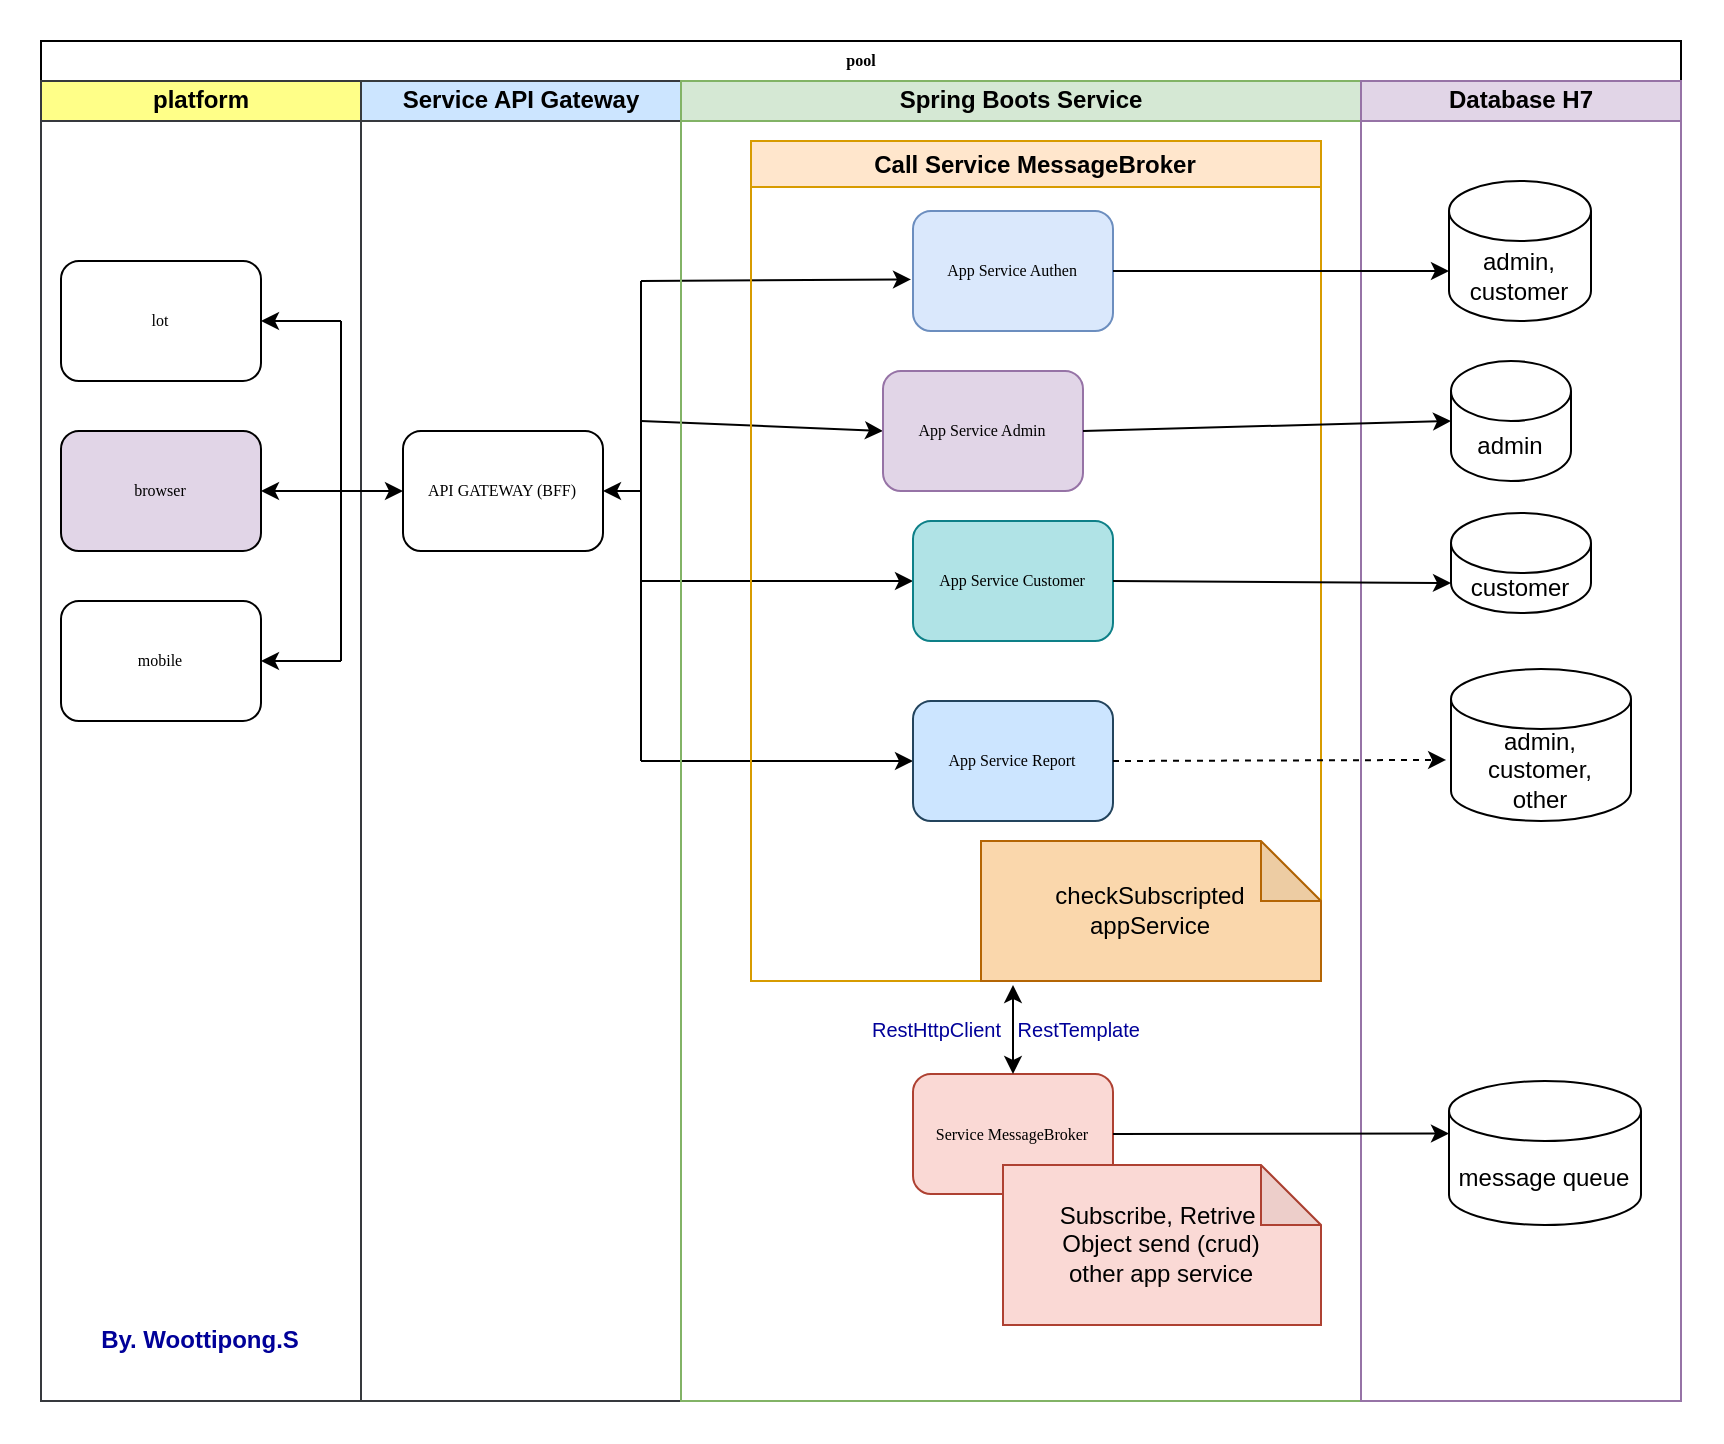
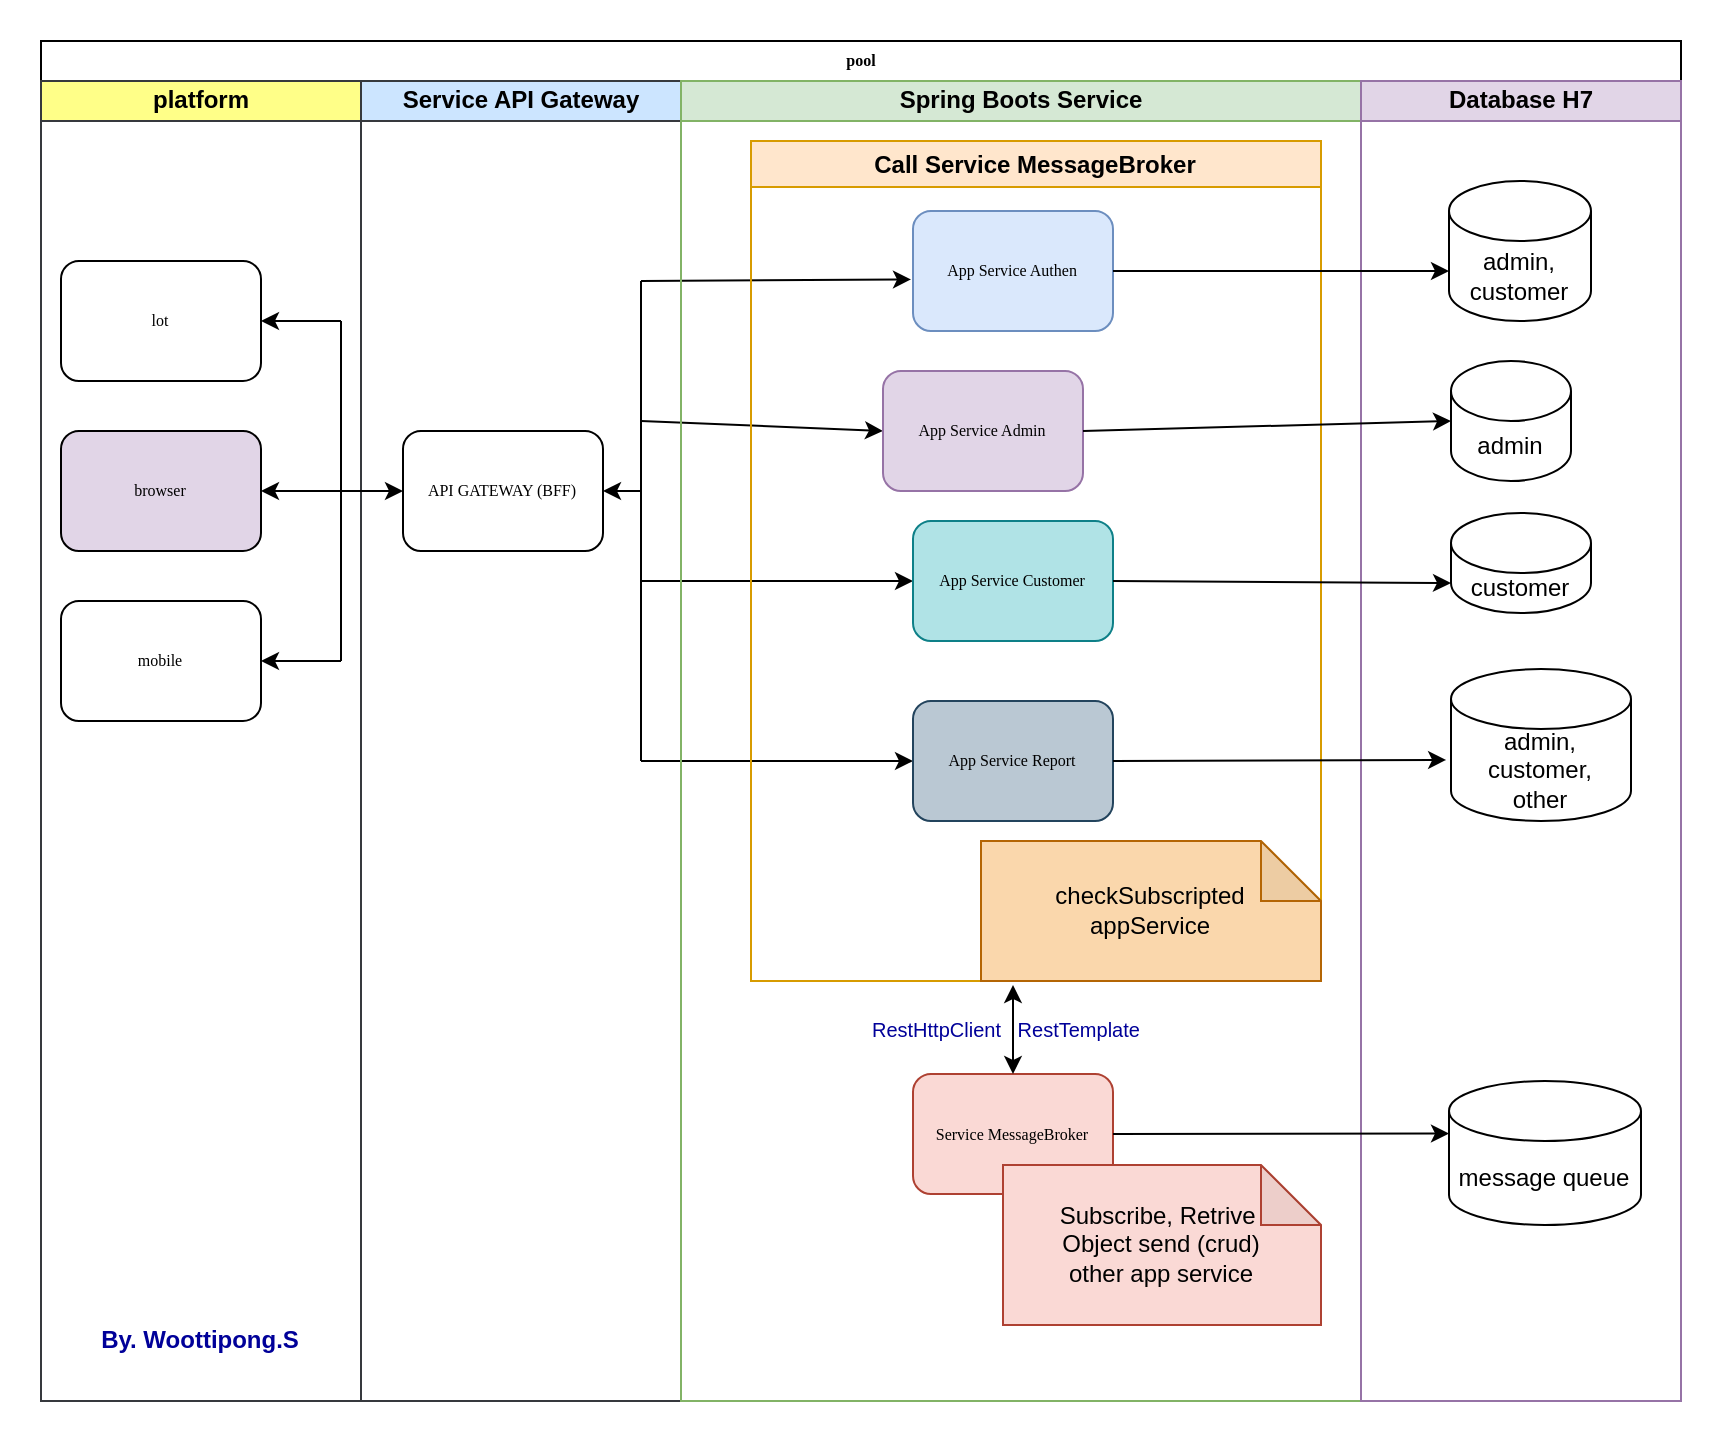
(1013, 761) -> (1013, 761)
(1237, 761) -> (1237, 761)
